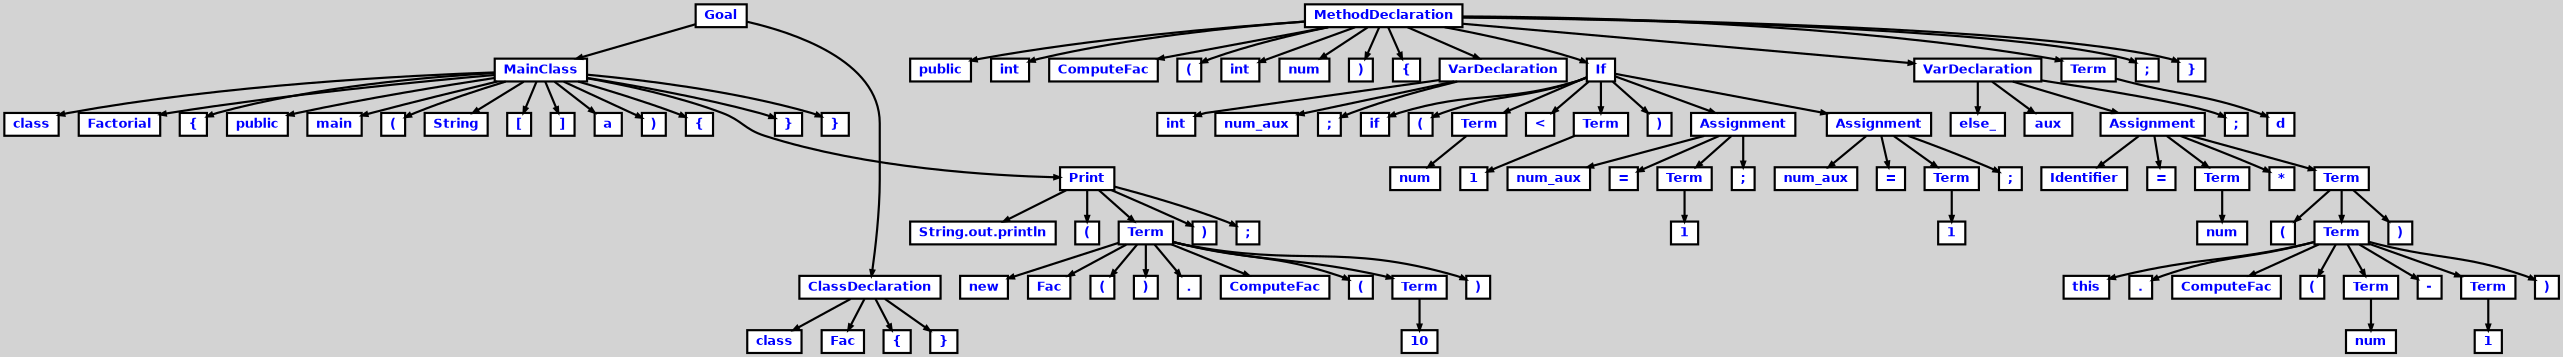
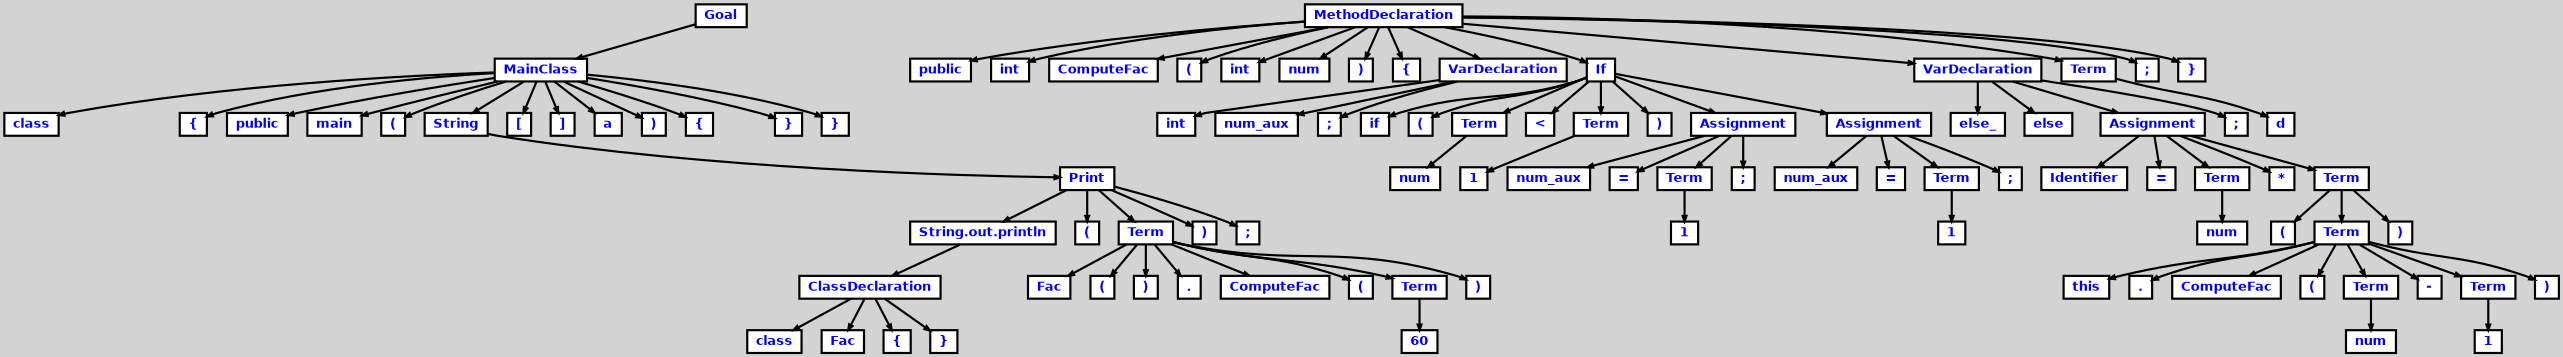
(877, 108) -> (929, 259)
(119, 124) -> none
(2048, 124) -> (2048, 124)
(816, 149) -> (770, 165)
(984, 287) -> none
(1420, 342) -> (1420, 342)
